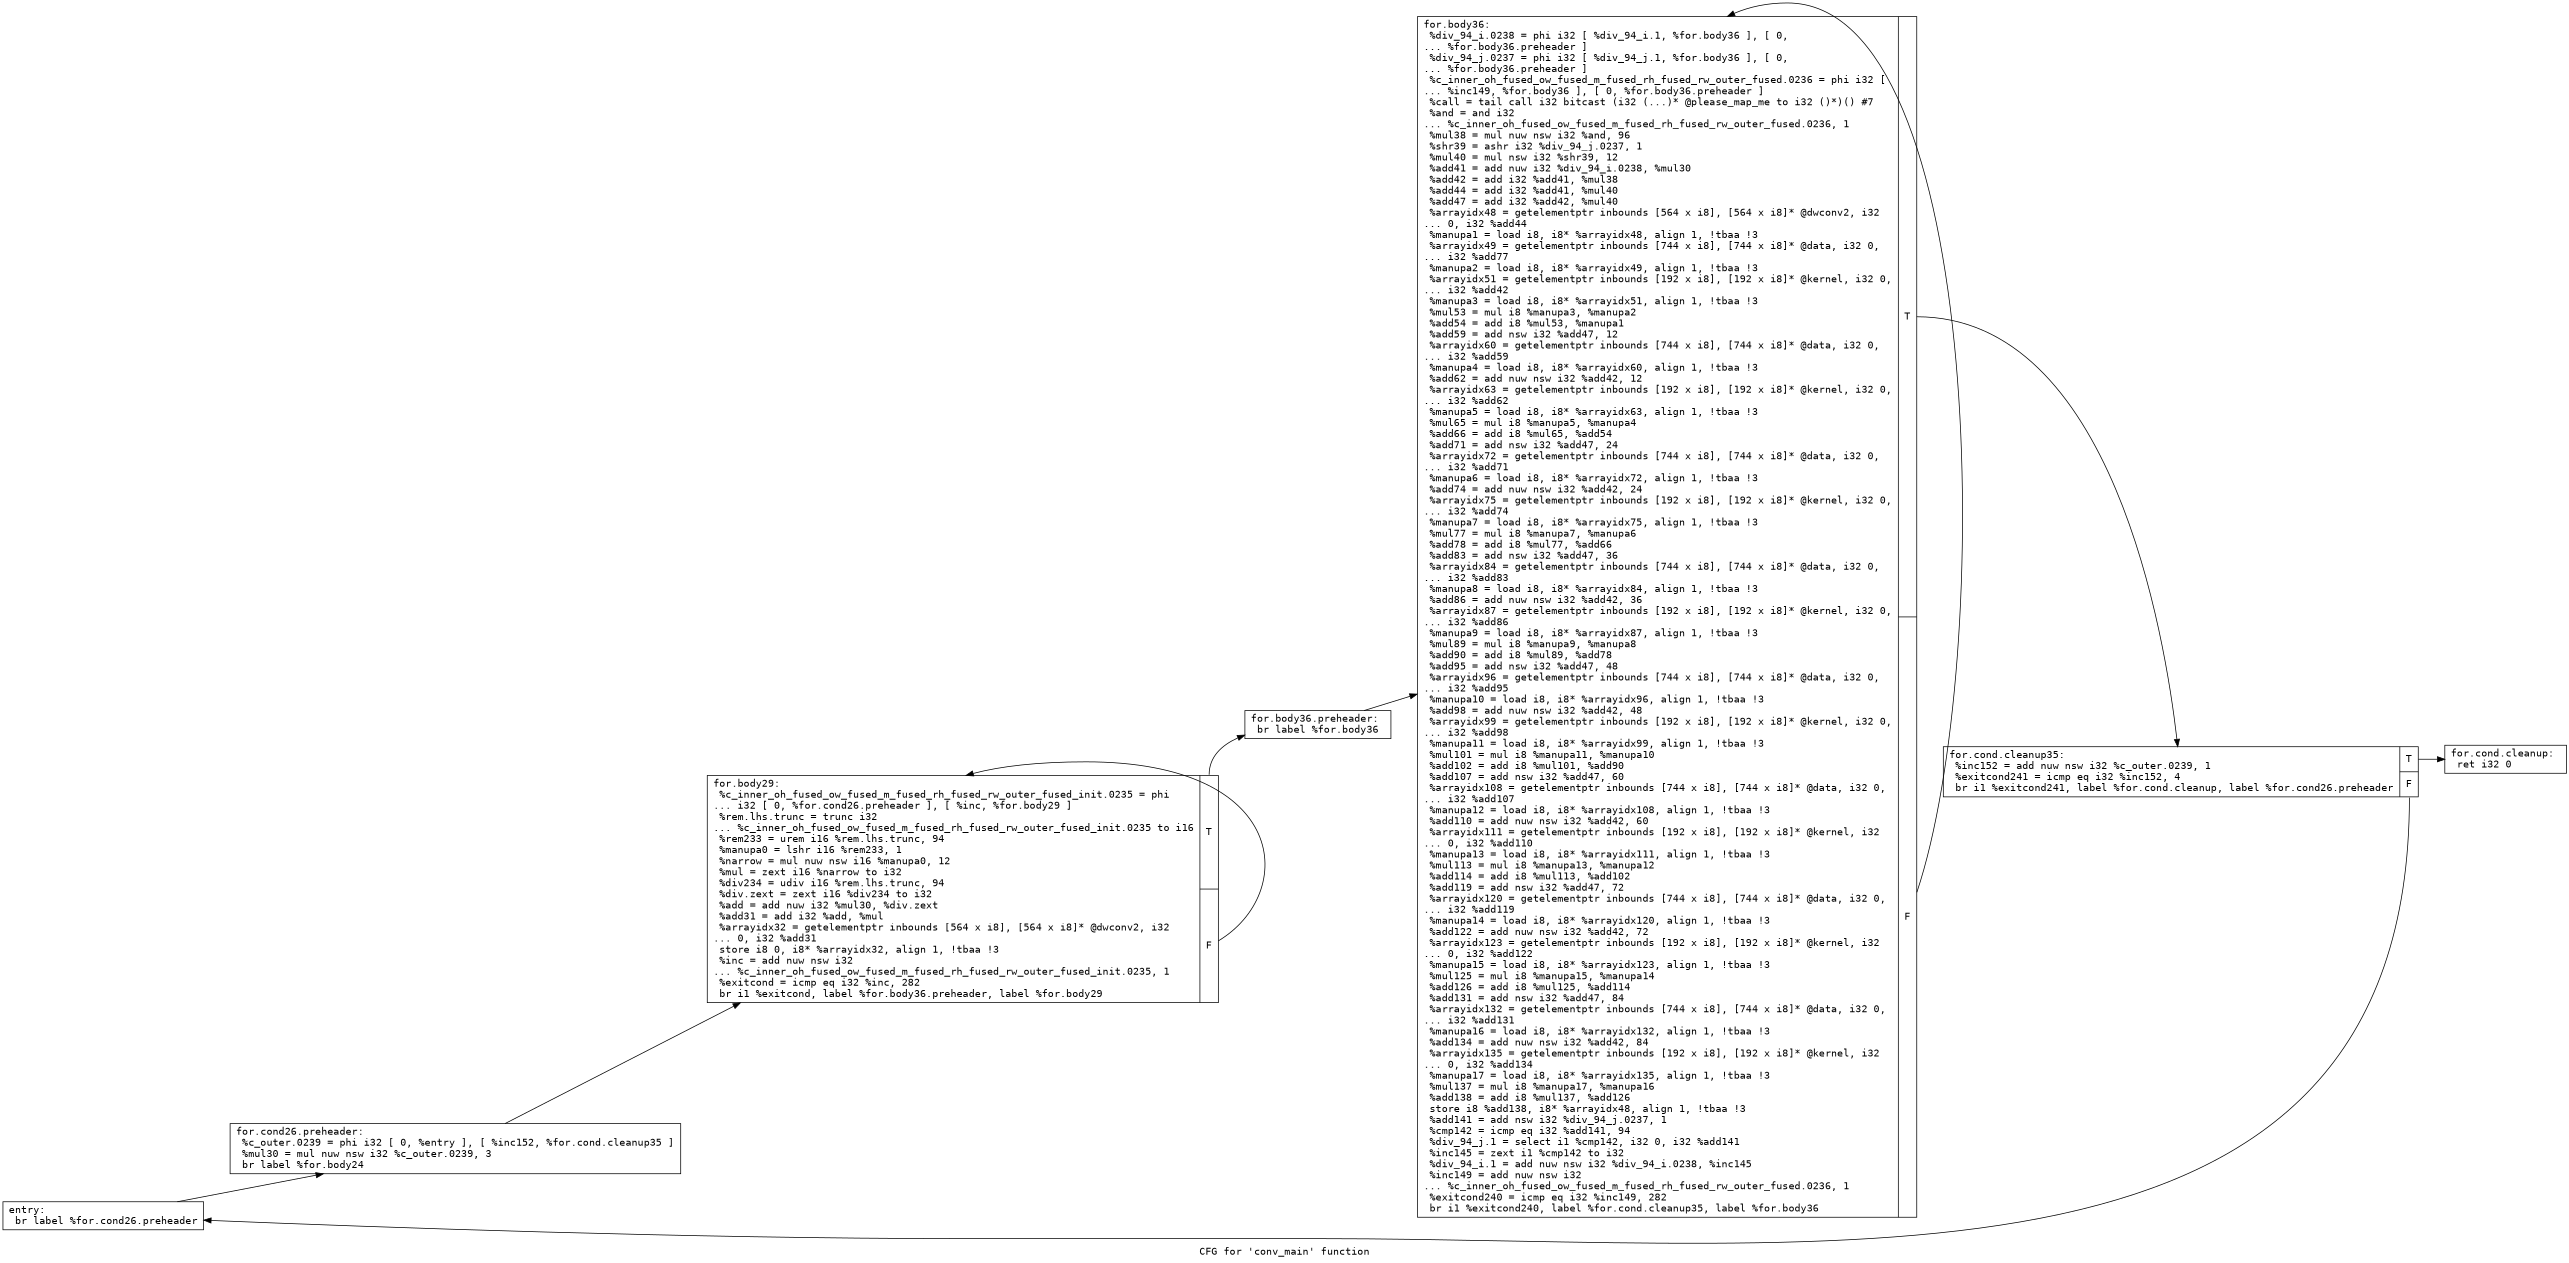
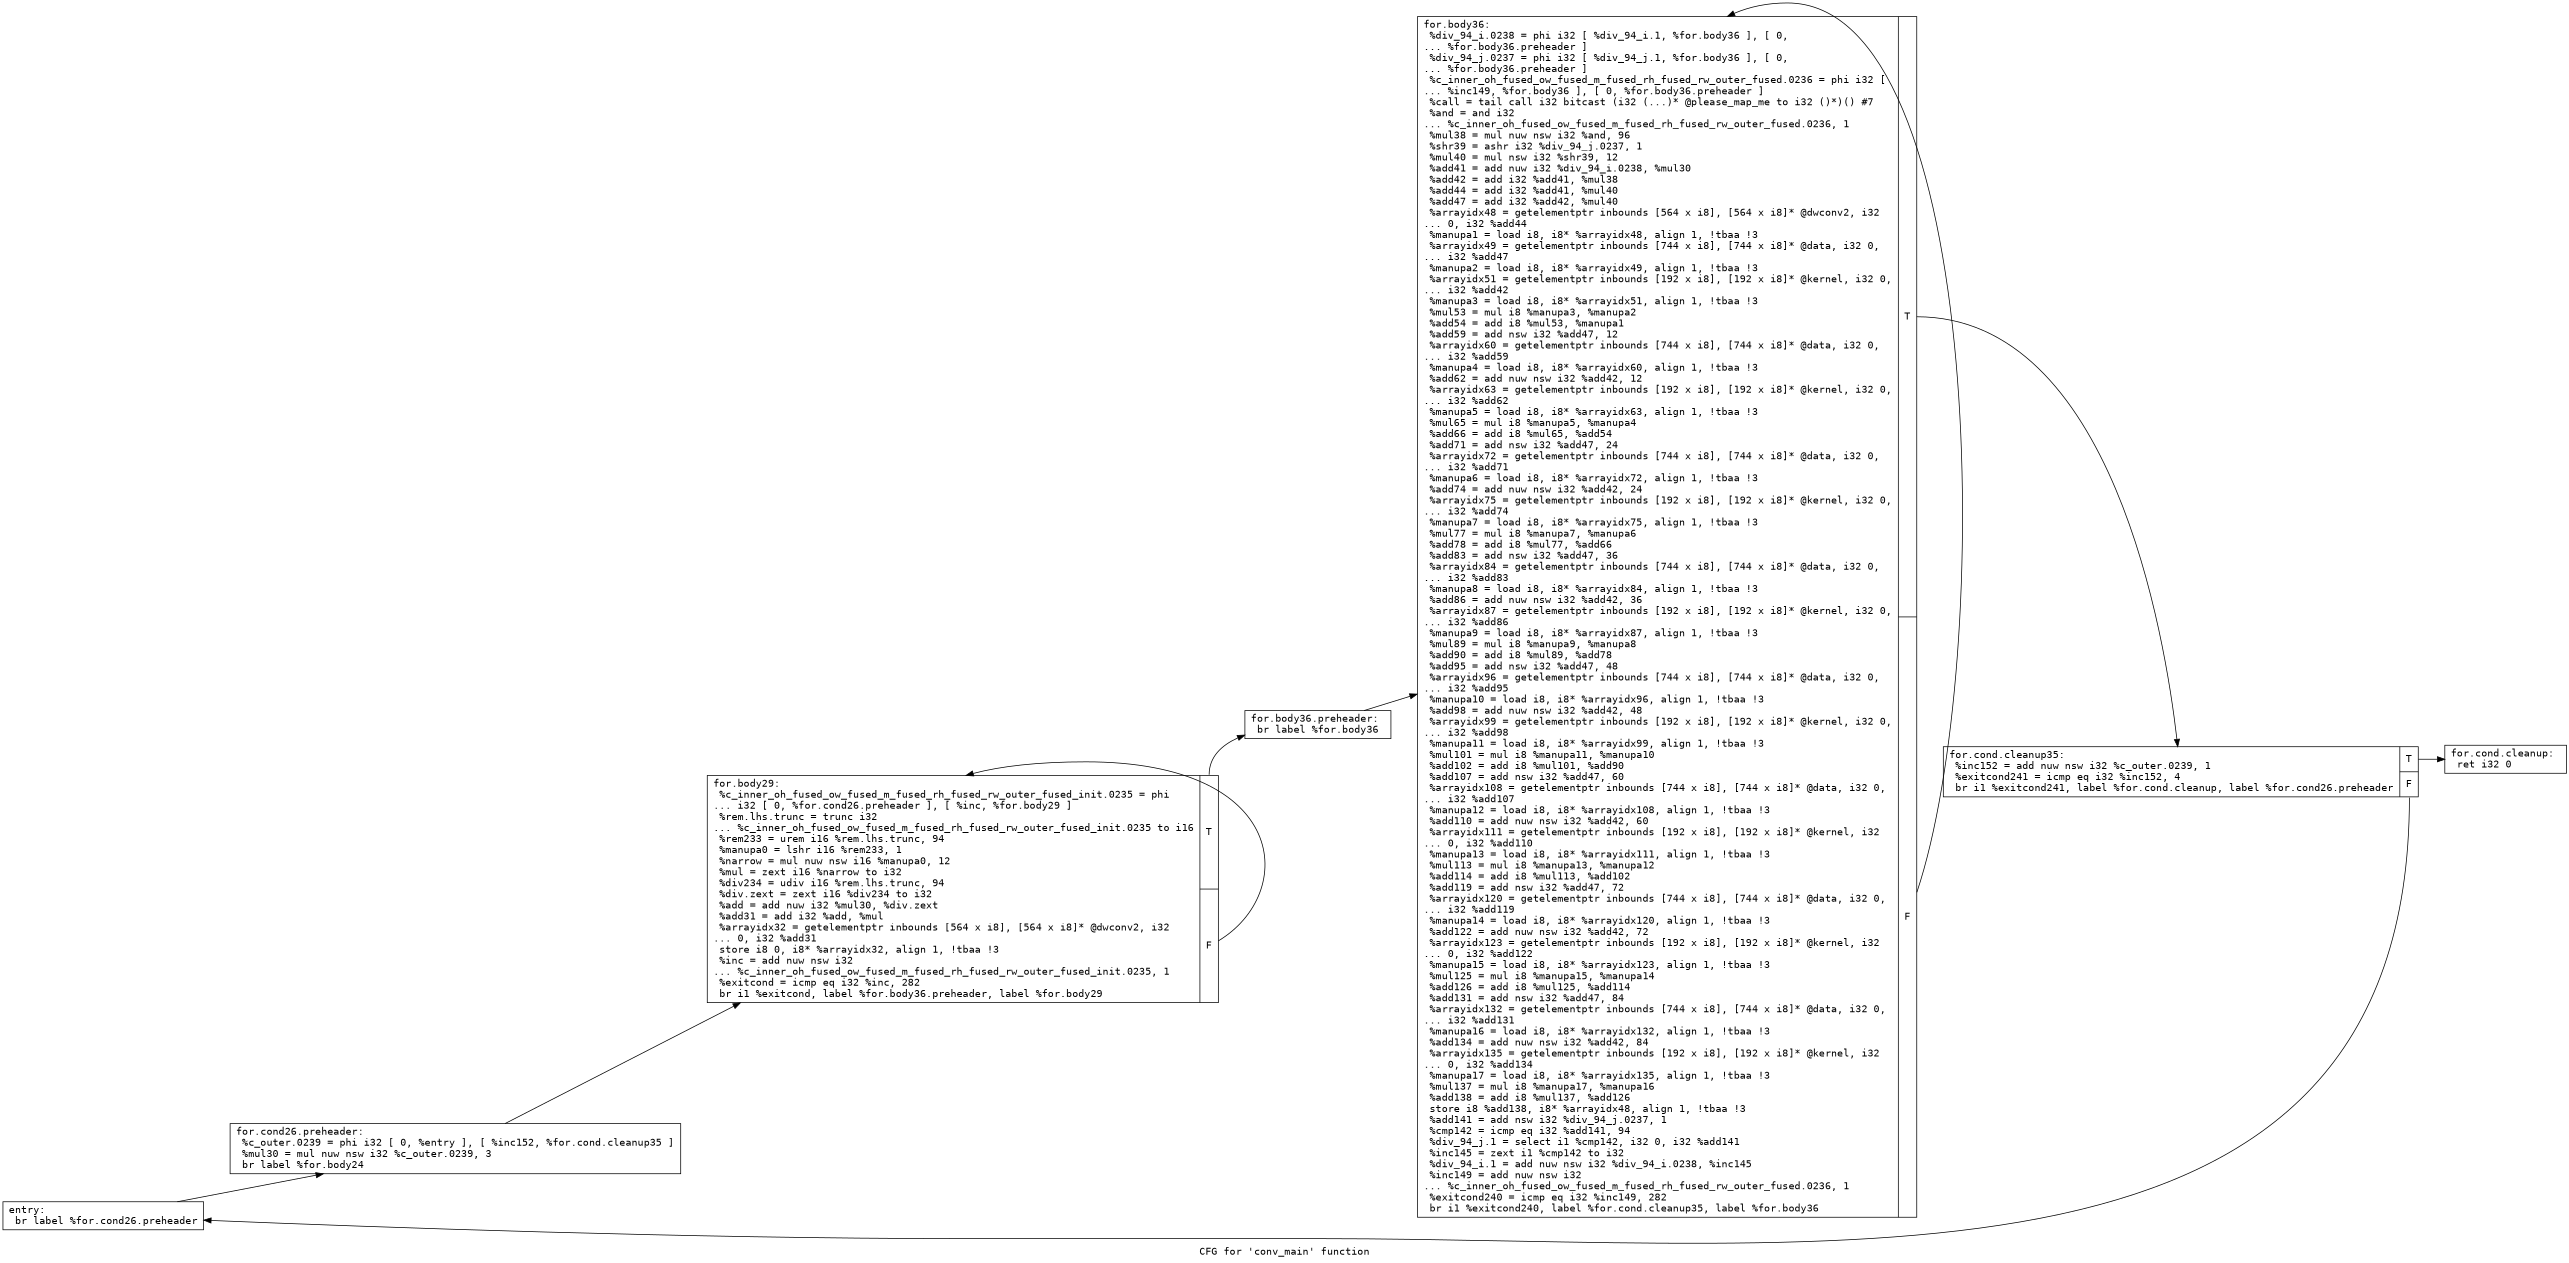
(1466, 257) -> (1466, 257)
